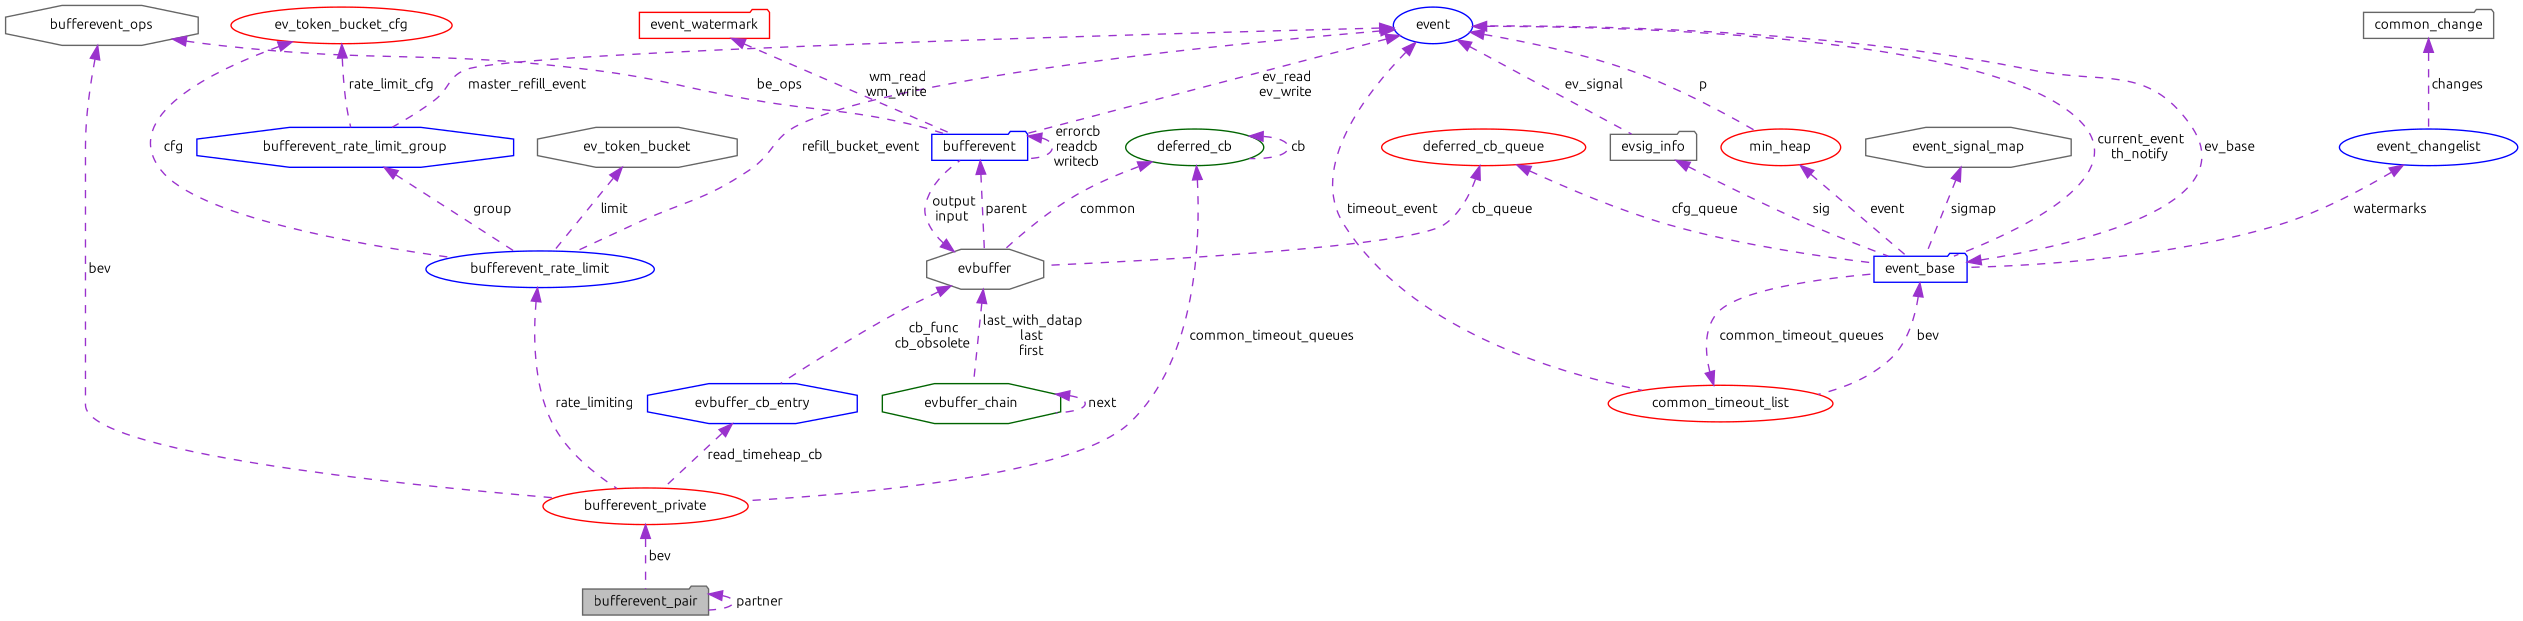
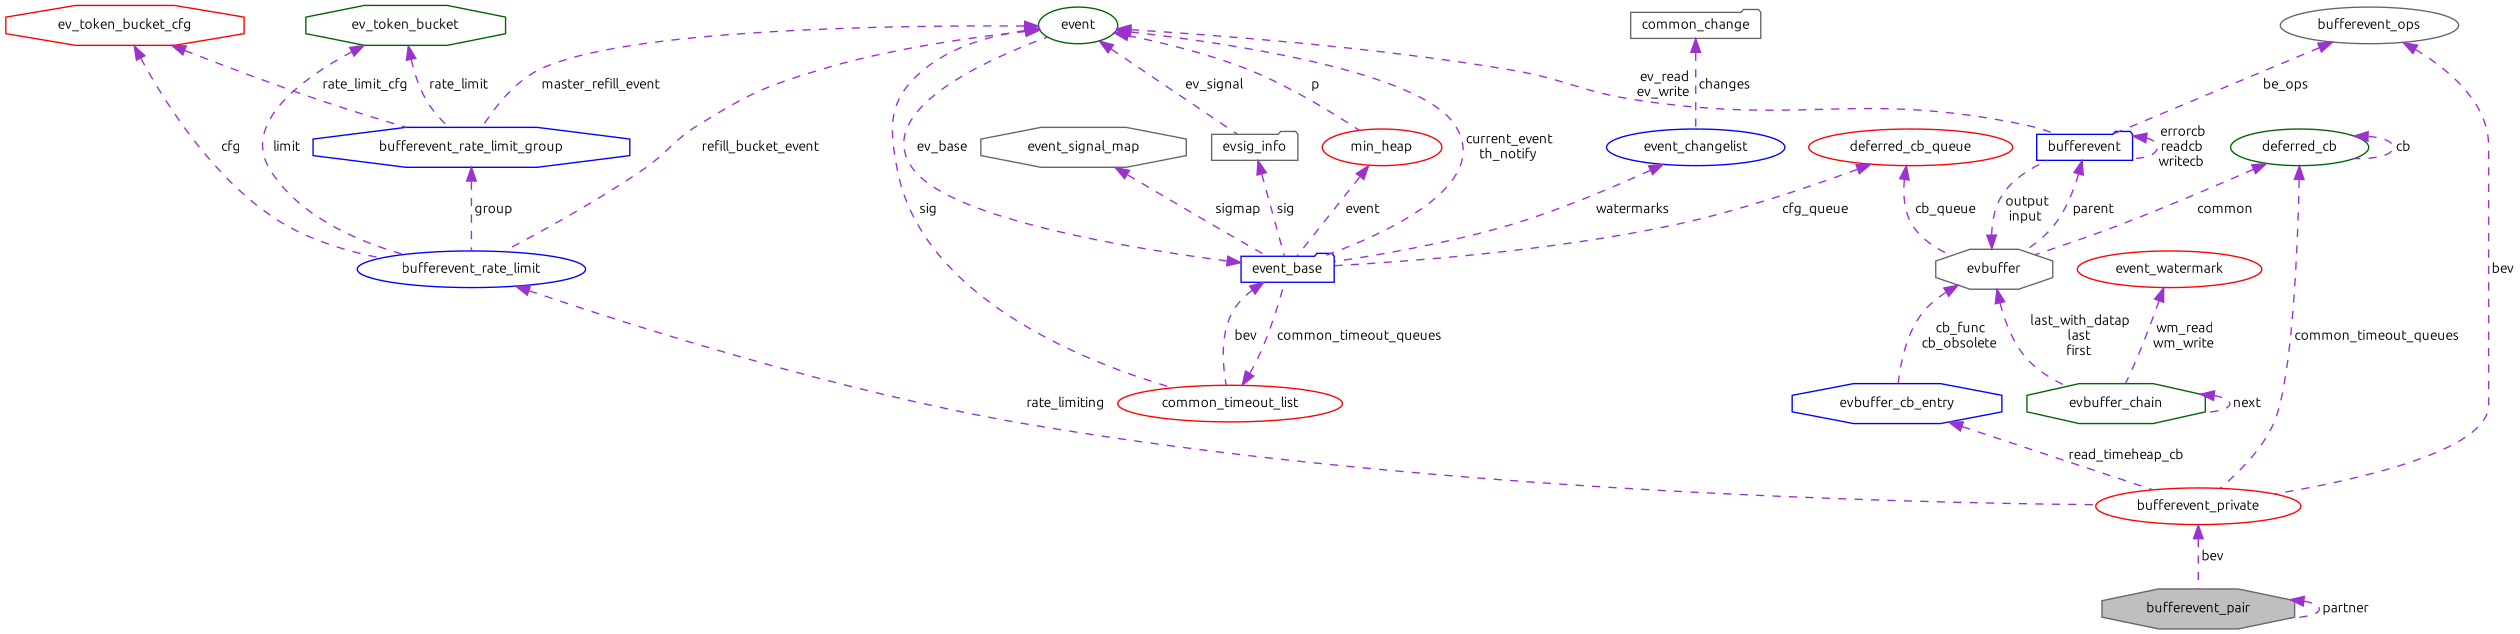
(102, 25) -> (2370, 25)
(342, 25) -> (125, 25)
(704, 25) -> (2170, 269)
(1433, 25) -> (1078, 25)
(848, 89) -> (2143, 343)
none -> (424, 96)
(637, 147) -> (406, 25)
(1391, 210) -> (927, 210)
(646, 602) -> (2198, 609)
